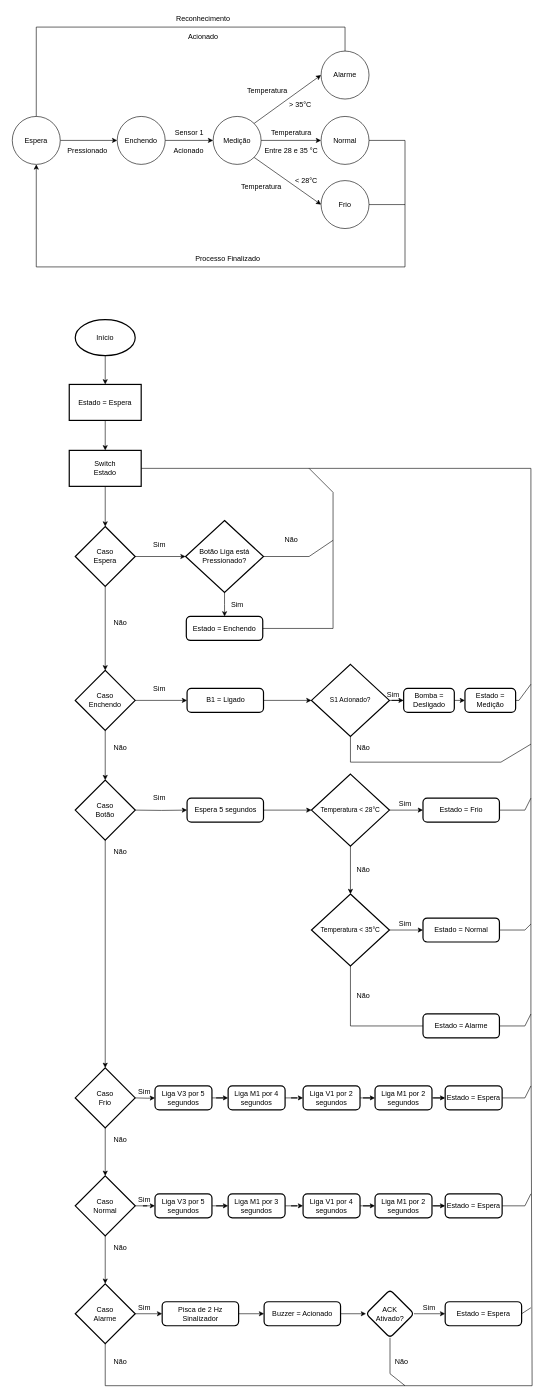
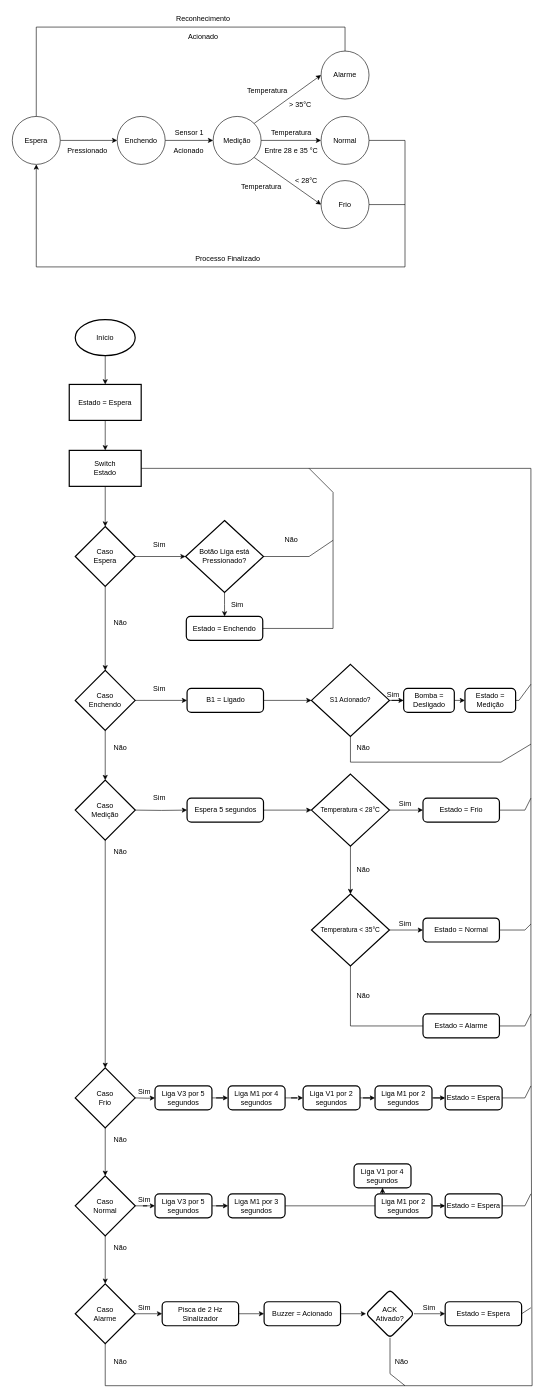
(105, 810) -> (105, 810)
(332, 1206) -> (383, 1176)
